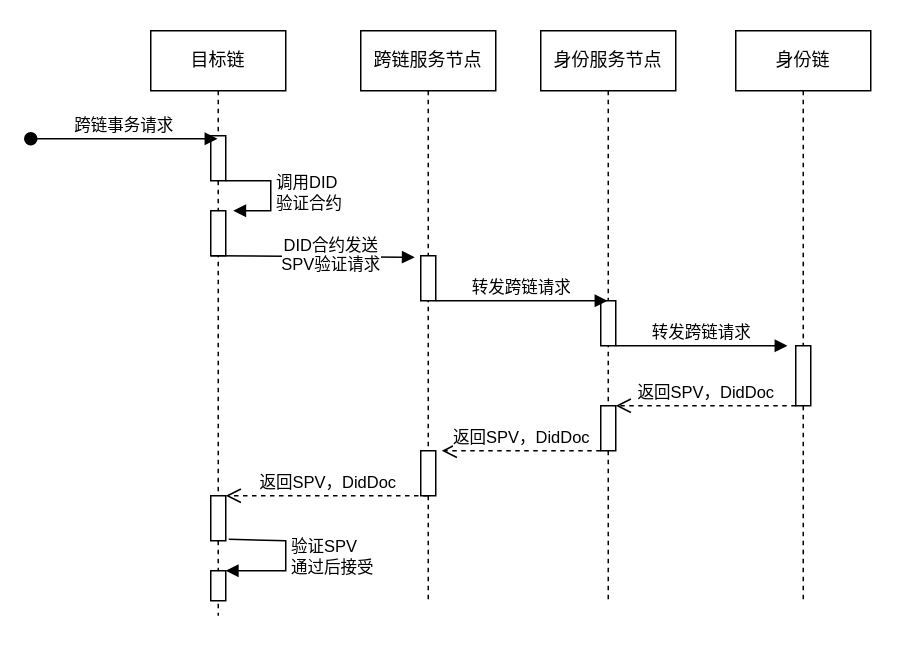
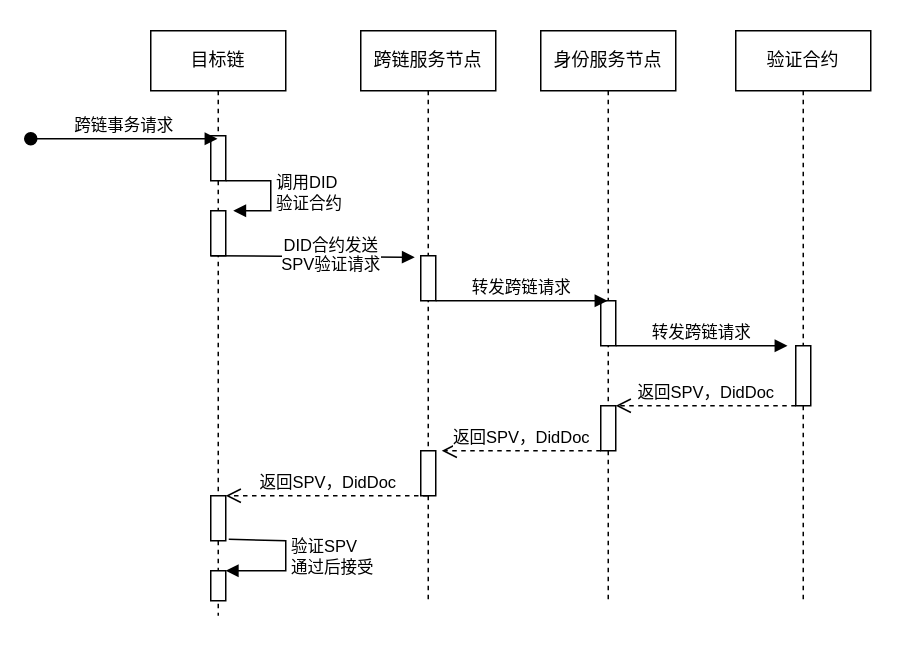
(803, 61) -> (803, 61)
